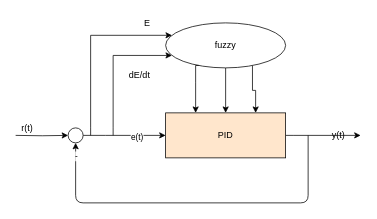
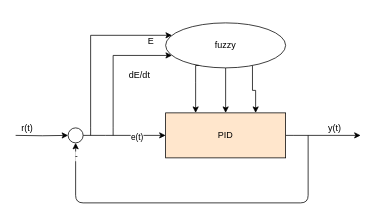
(147, 23) -> (150, 42)
(338, 135) -> (334, 128)
